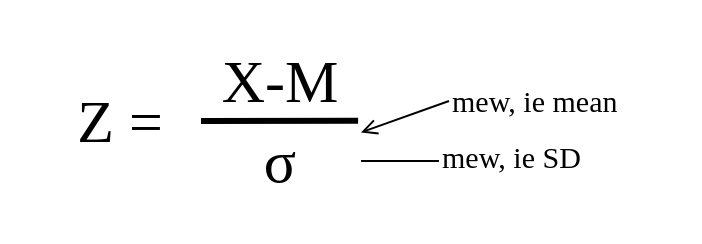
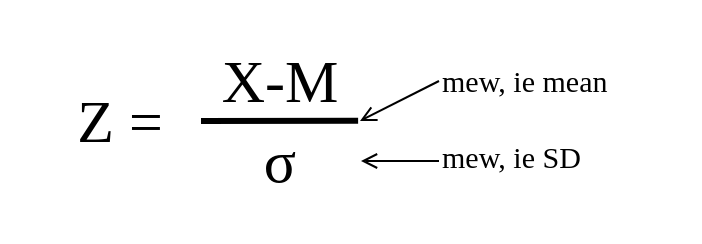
(559, 101) -> (549, 81)
(367, 161) -> (369, 161)
